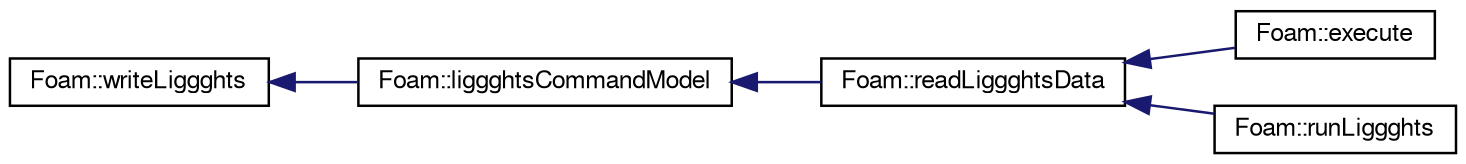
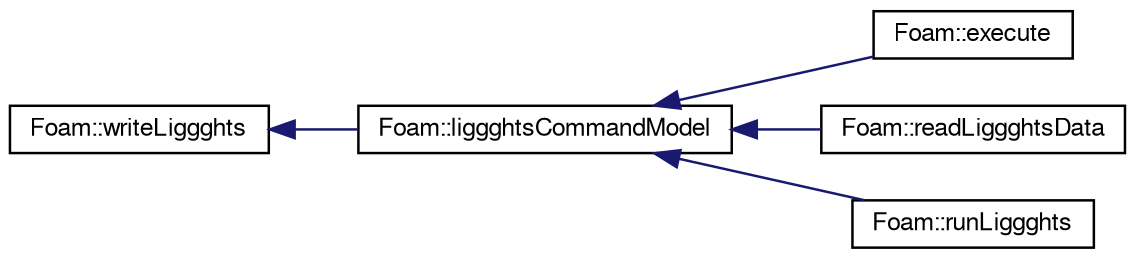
(1193, 53) -> (776, 78)
(1182, 110) -> (772, 180)
